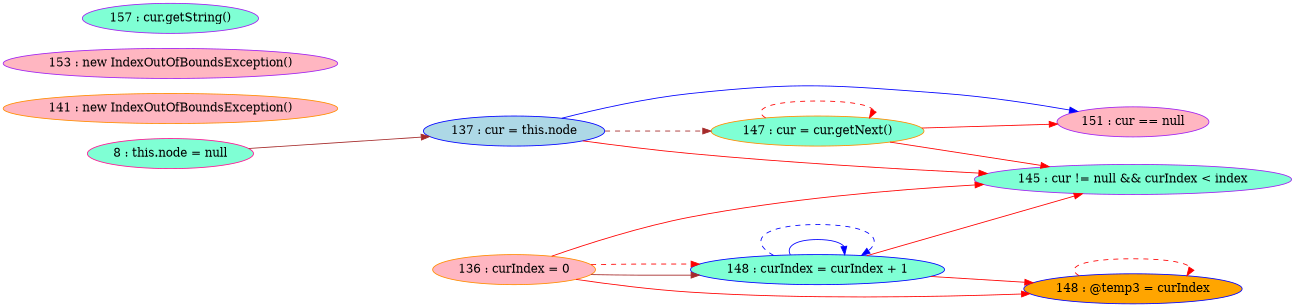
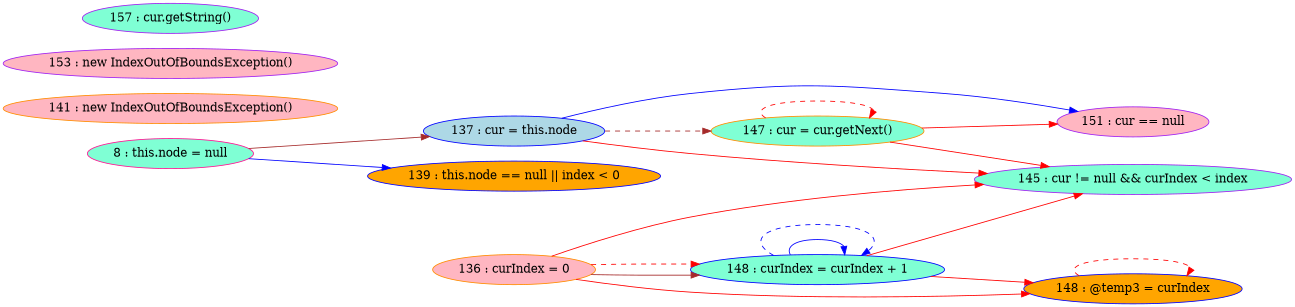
none -> (514, 176)
